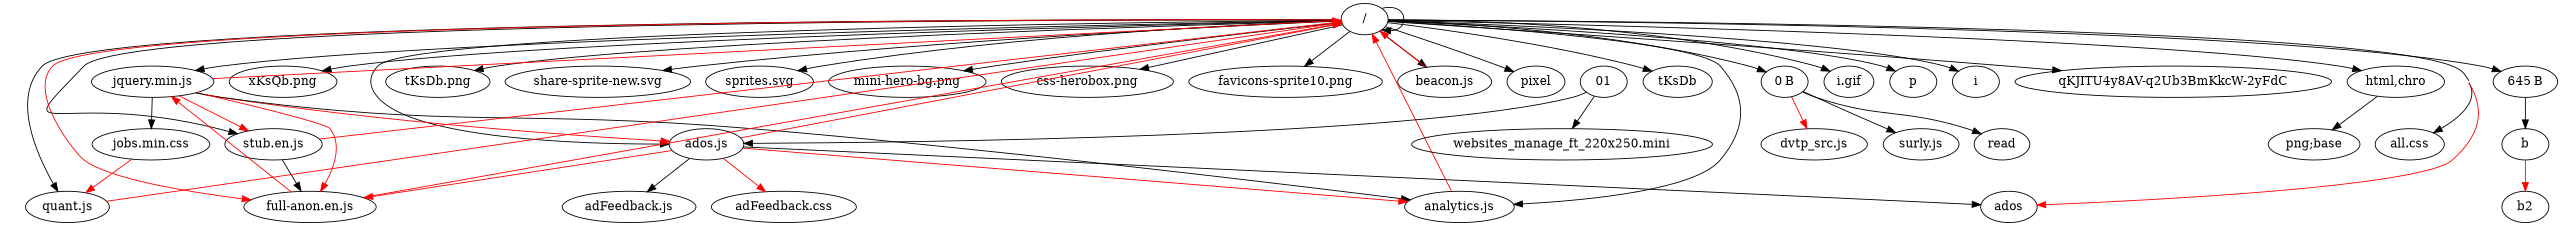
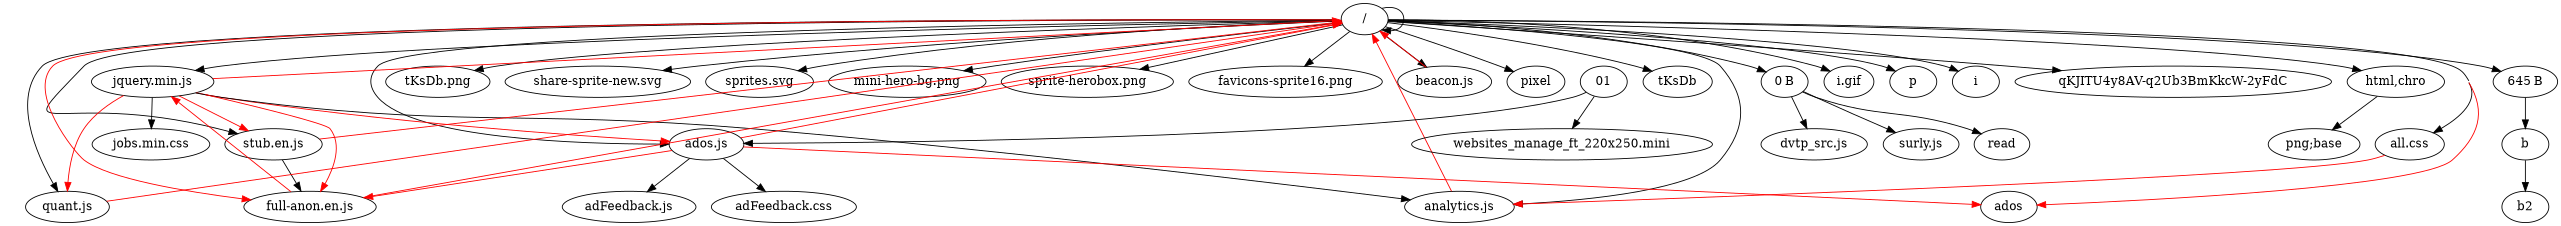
(283, 82) -> none
(1087, 82) -> (1087, 82)
(1286, 82) -> (1286, 82)
(1797, 109) -> (1797, 109)
(118, 169) -> (83, 131)
(2525, 171) -> (2525, 171)
(741, 172) -> (741, 172)
(1071, 175) -> (1954, 187)
(1358, 176) -> (1358, 176)
